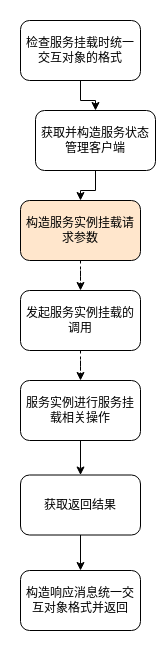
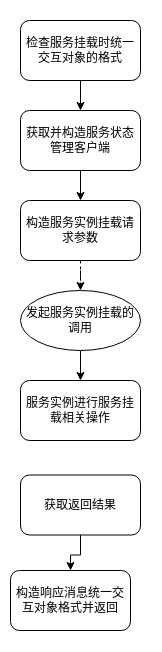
(96, 141) -> (81, 141)
(81, 231) -> (81, 231)
(81, 321) -> (81, 321)
(81, 370) -> (81, 370)
(81, 460) -> none
(81, 601) -> (71, 601)
